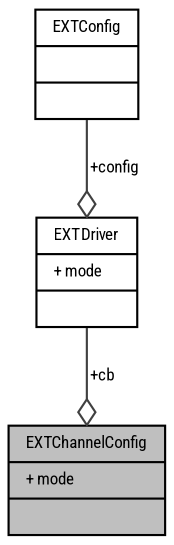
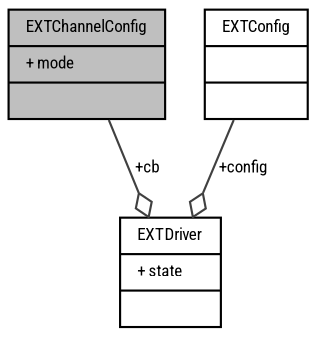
(78, 271) -> (161, 271)
(87, 364) -> (124, 156)
